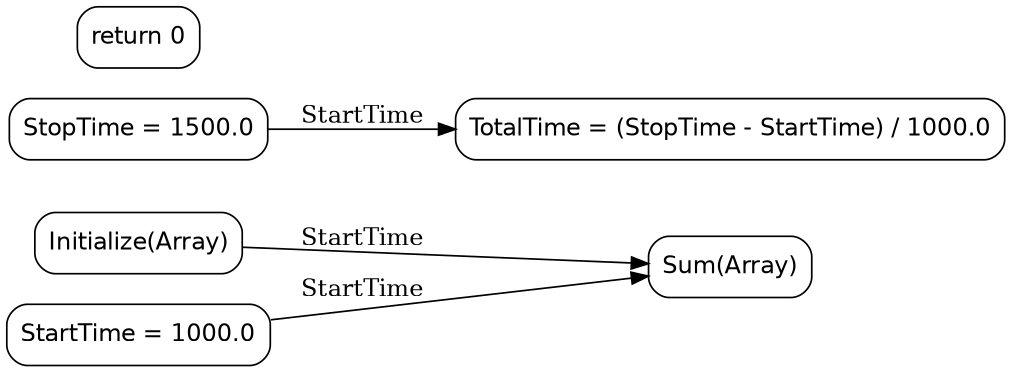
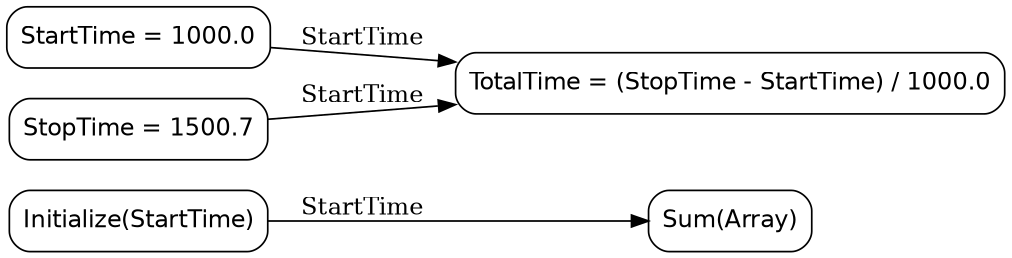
(139, 37) -> none
(139, 129) -> (139, 129)
(139, 243) -> (139, 221)
(451, 299) -> (354, 54)
